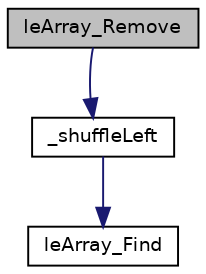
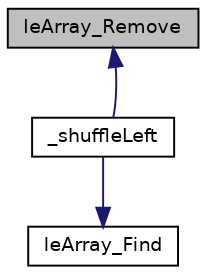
(90, 73) -> (116, 93)
